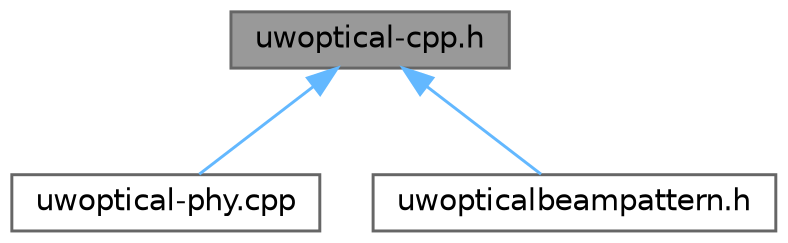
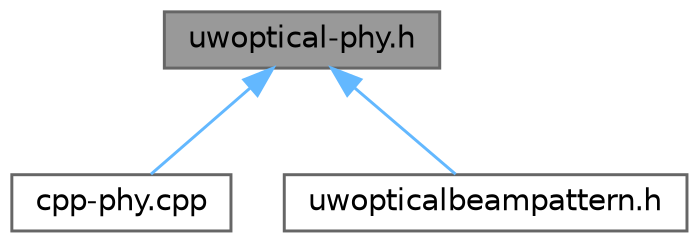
(370, 40) -> (302, 40)
(166, 203) -> (121, 203)
